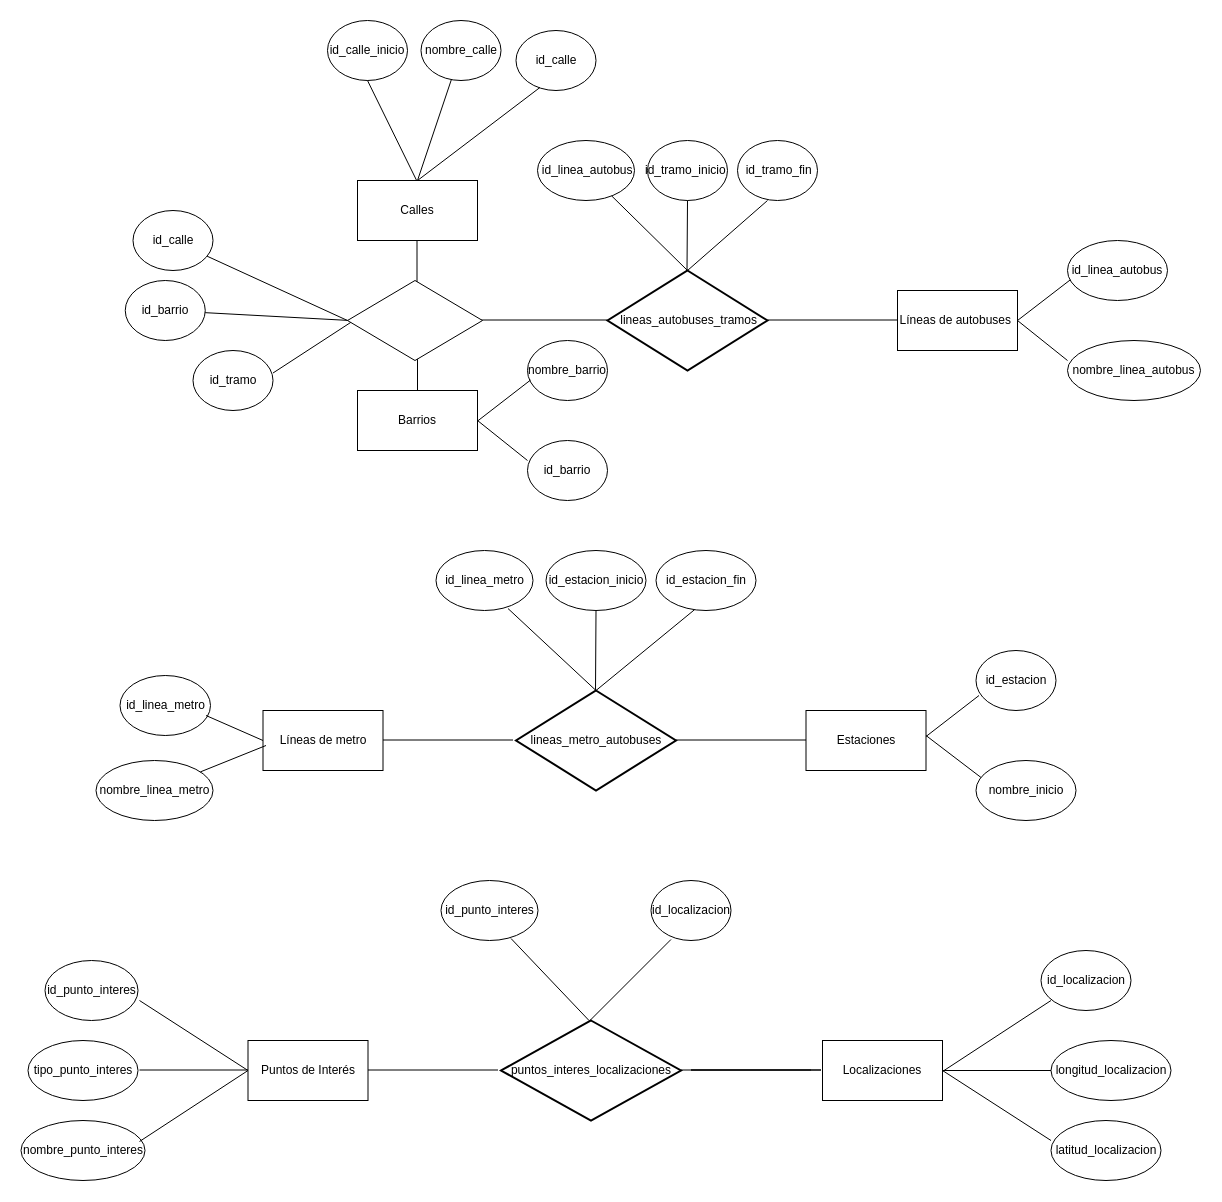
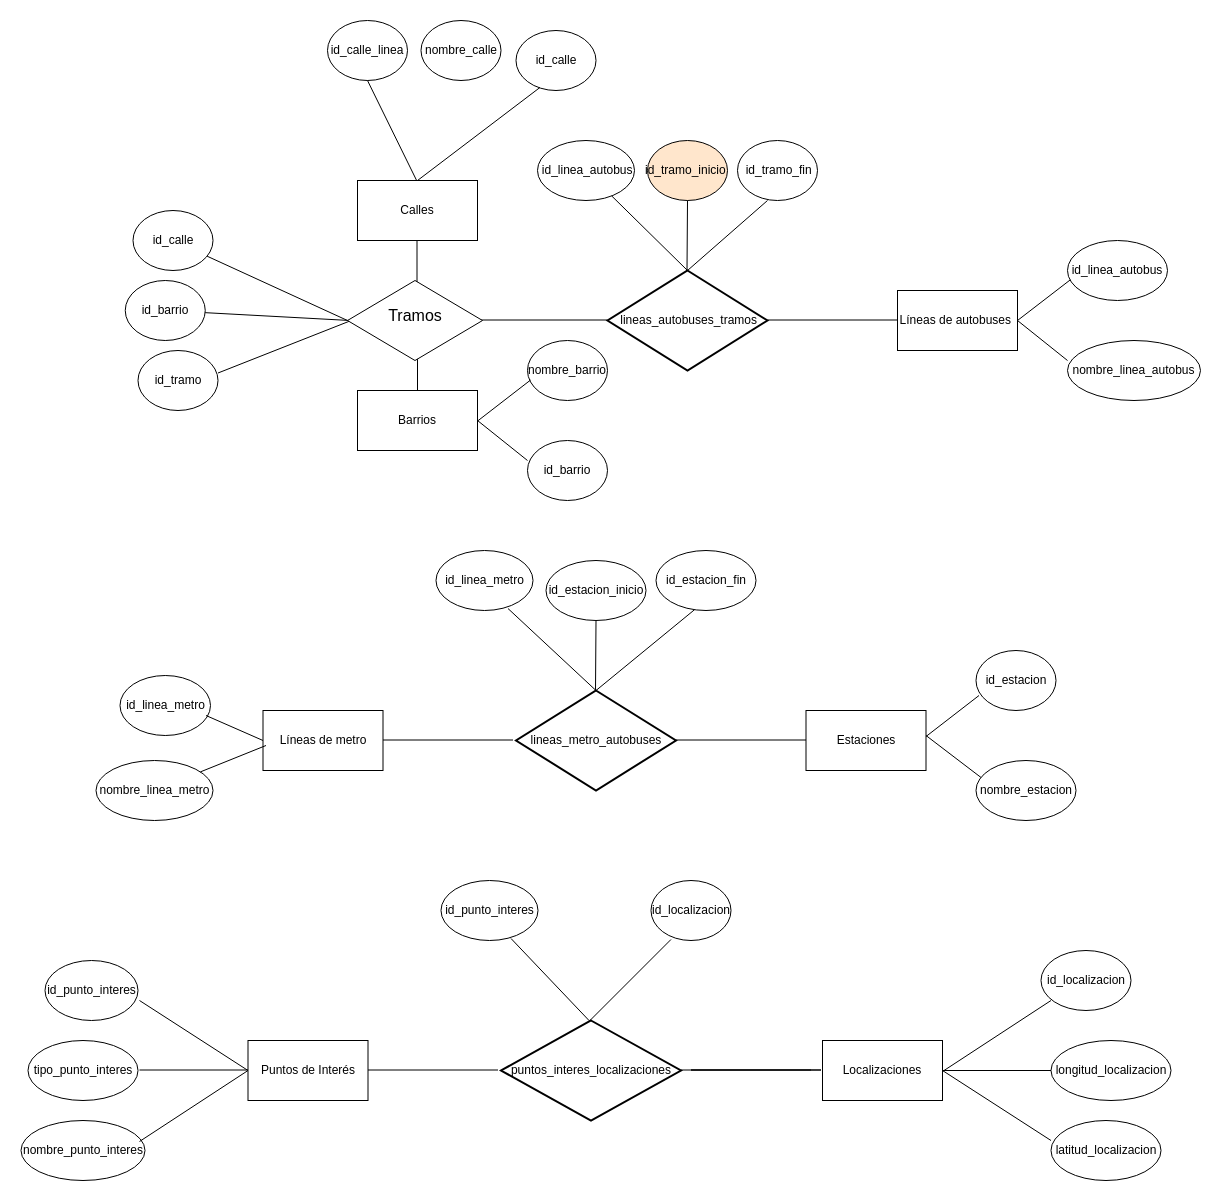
(368, 51) -> (368, 51)
(435, 127) -> none
(688, 171) -> (688, 171)
none -> (415, 316)
(233, 381) -> (178, 381)
(596, 581) -> (596, 591)
(1027, 791) -> (1027, 791)
